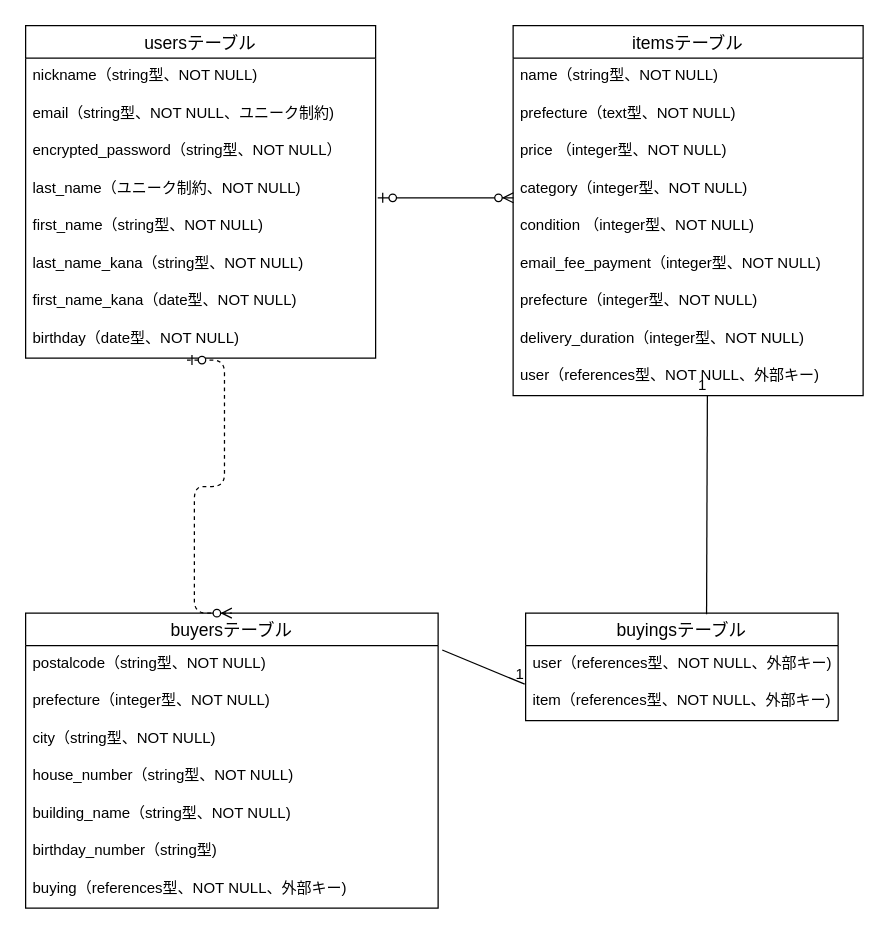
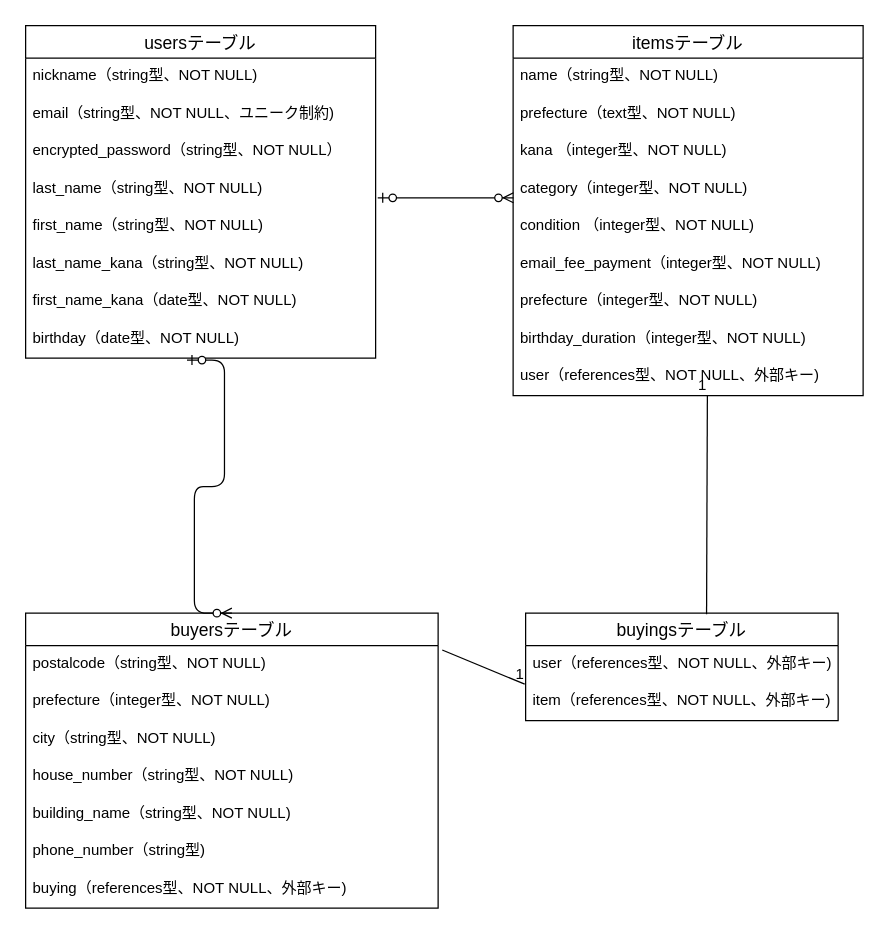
(627, 150) -> (625, 150)
(164, 188) -> (150, 188)
(671, 338) -> (673, 338)
(210, 487) -> (210, 487)
(136, 850) -> (125, 850)
